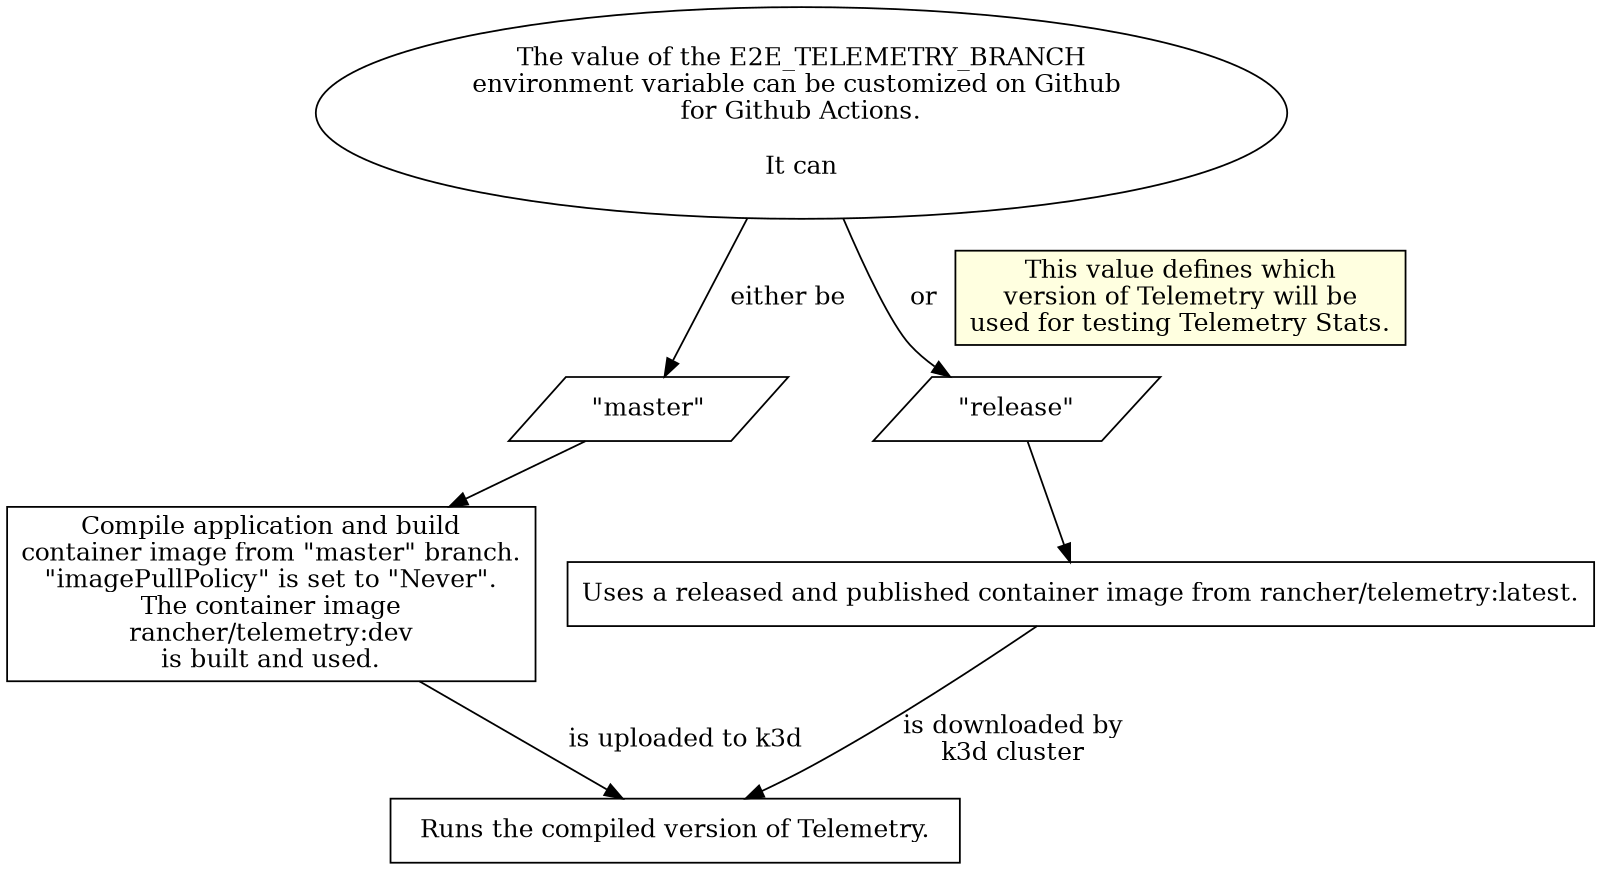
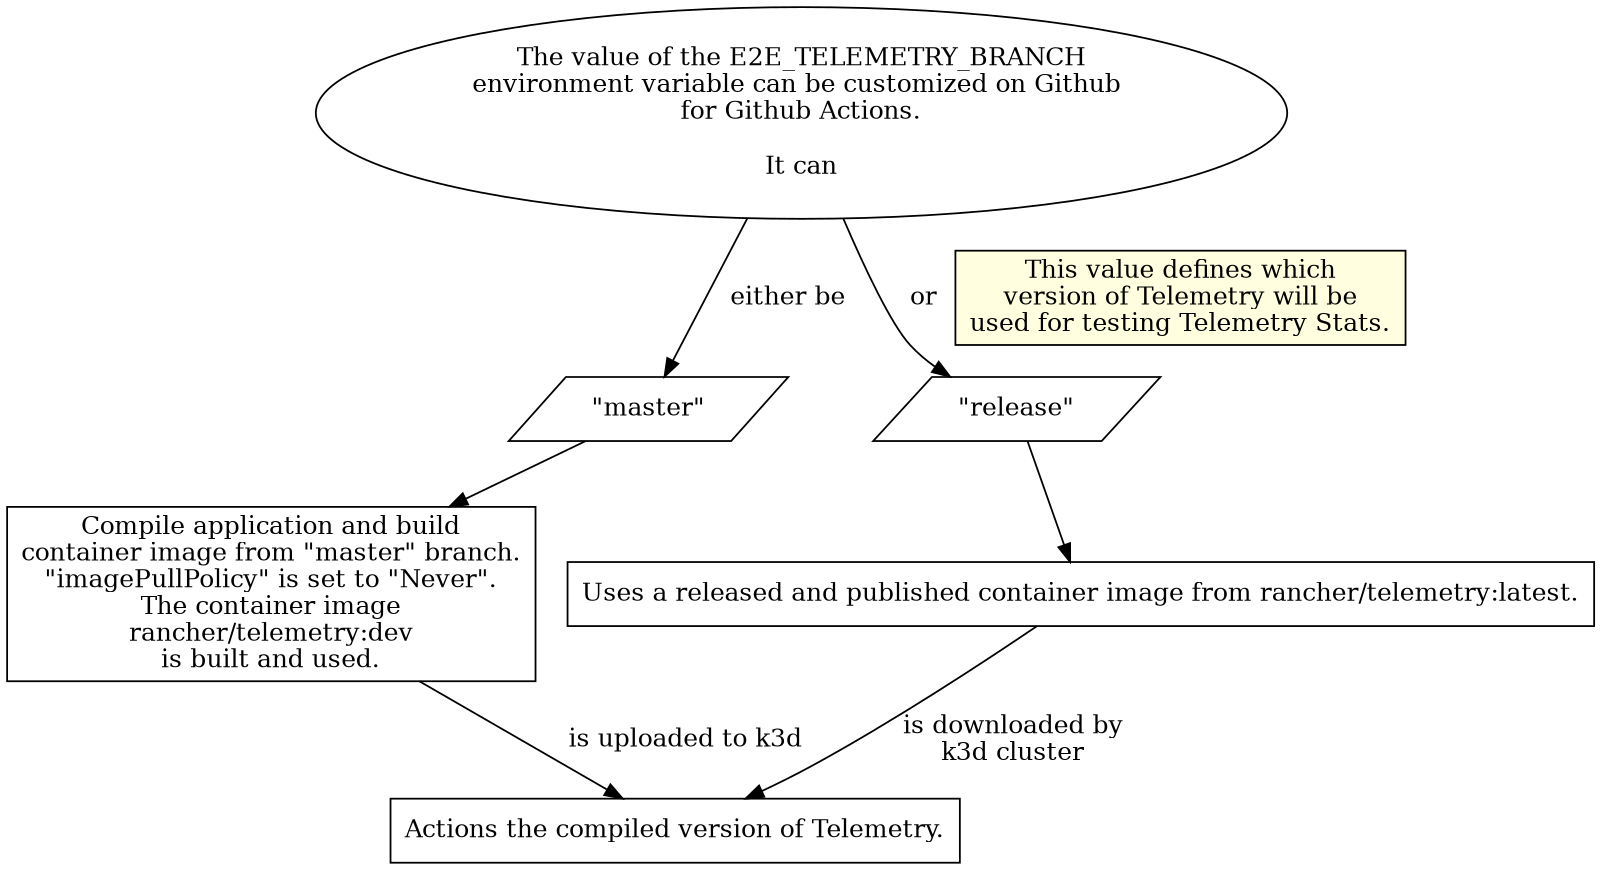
(675, 831) -> (675, 831)
